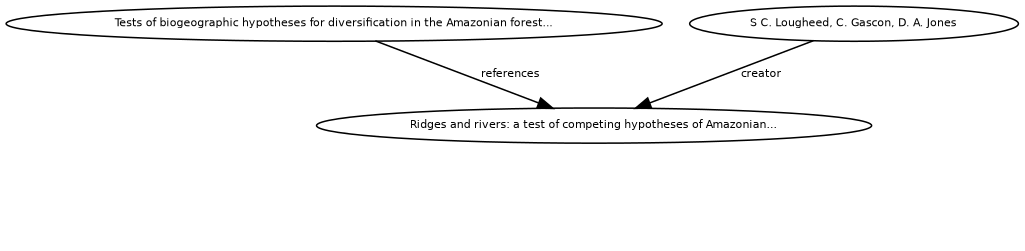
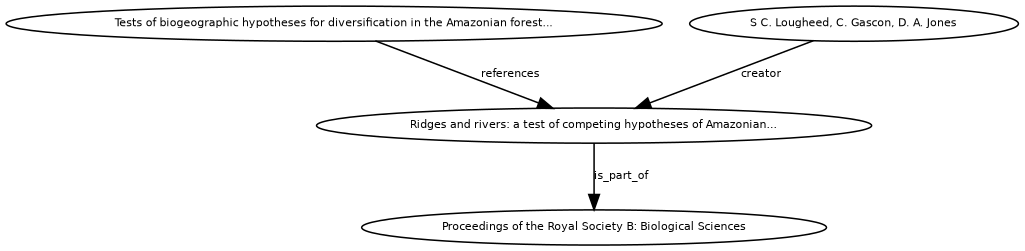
none -> (594, 227)
